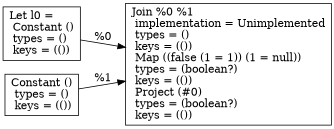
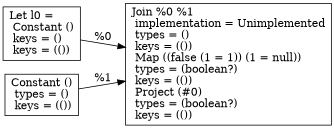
(42, 34) -> (42, 34)
